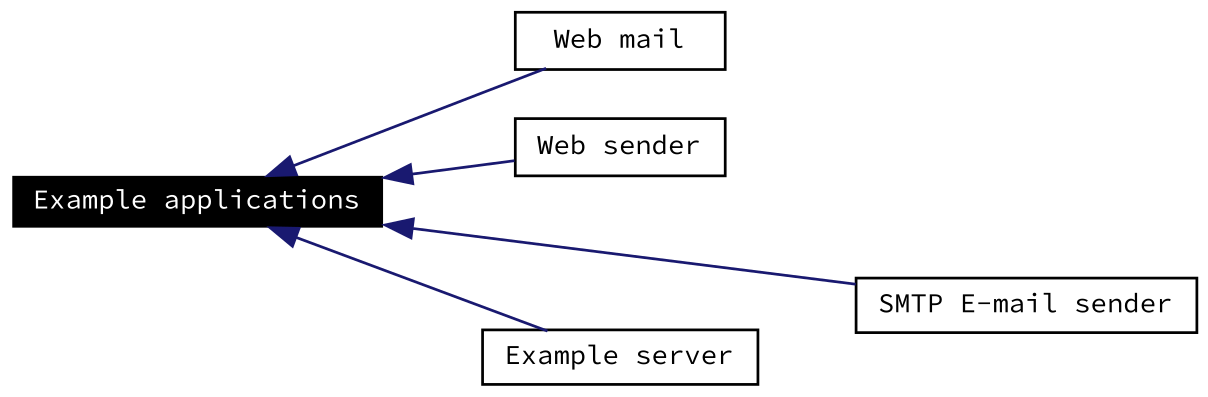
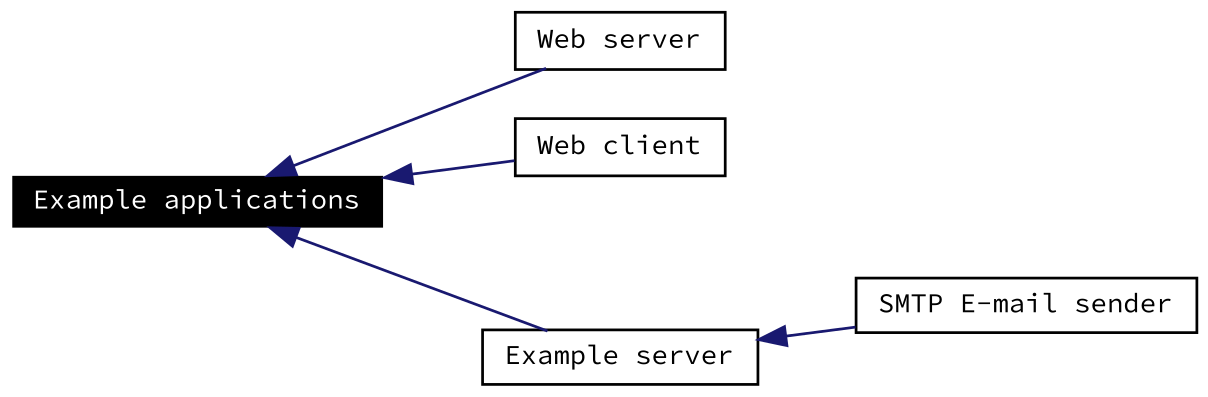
(620, 41) -> (620, 41)
(620, 147) -> (620, 147)
(634, 256) -> (821, 332)
